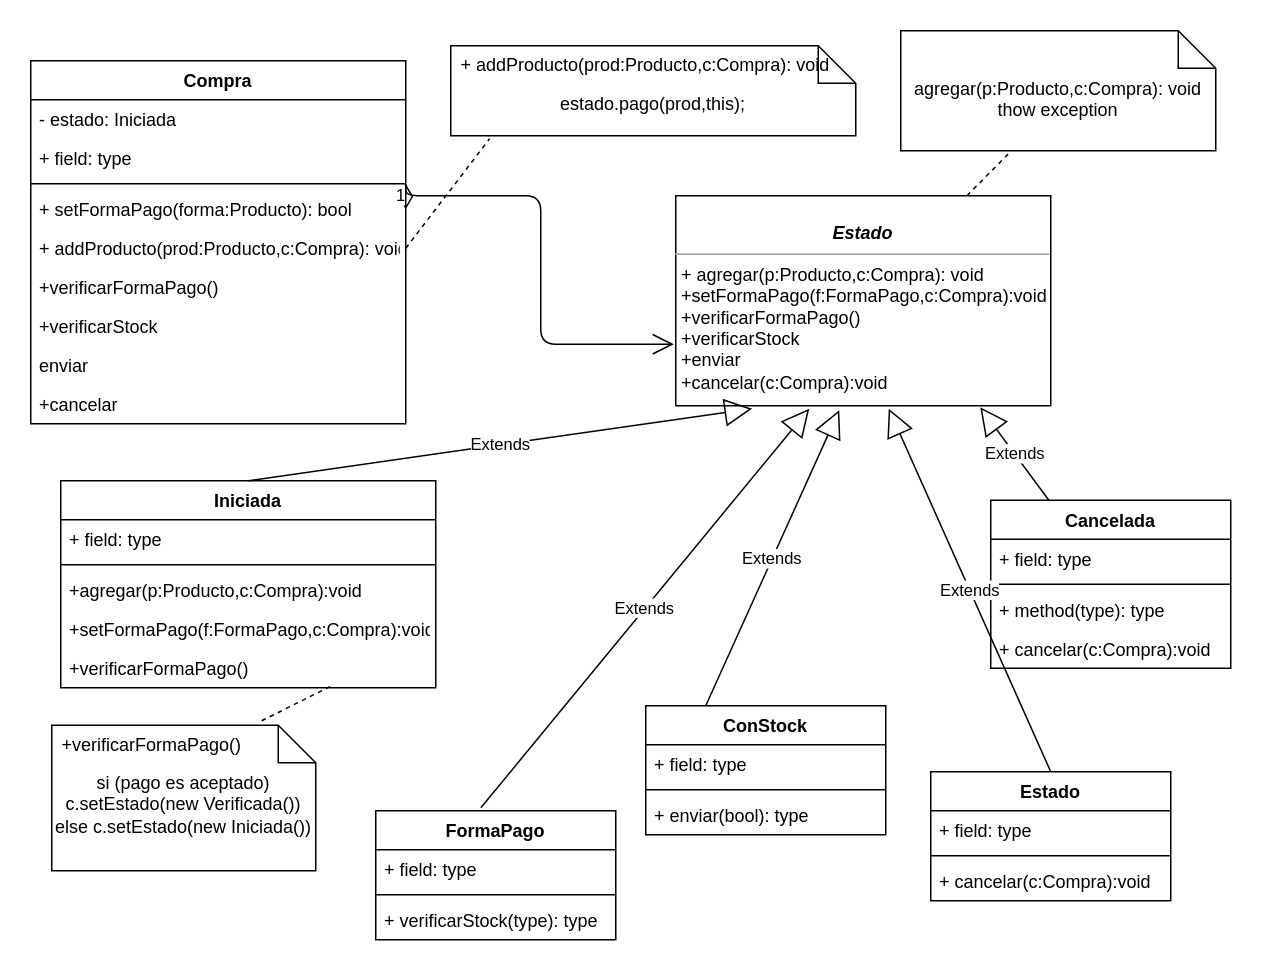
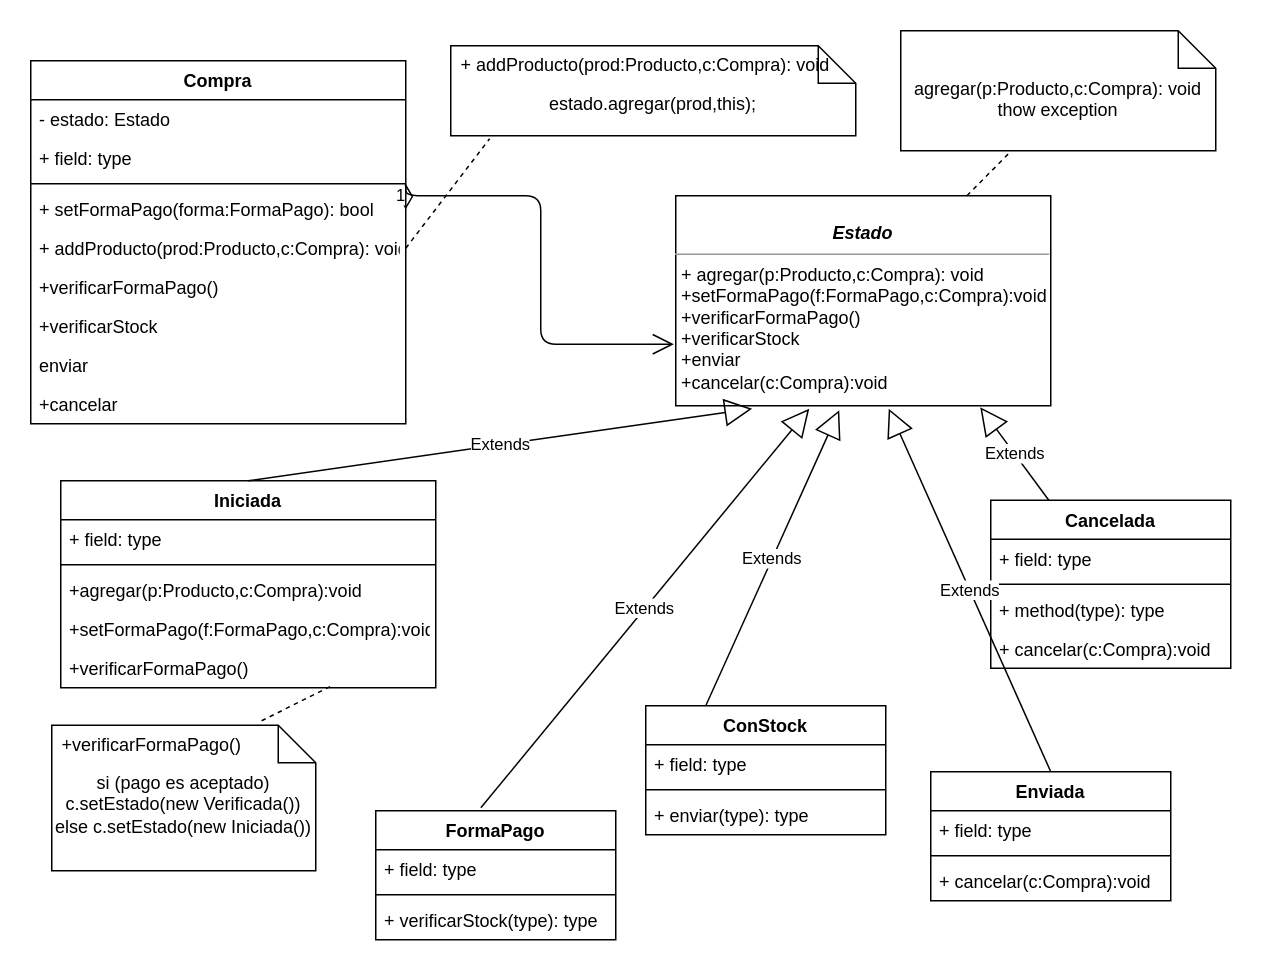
(653, 105) -> (653, 105)
(118, 120) -> (113, 120)
(209, 210) -> (214, 210)
(1050, 792) -> (1050, 792)
(743, 816) -> (745, 816)
